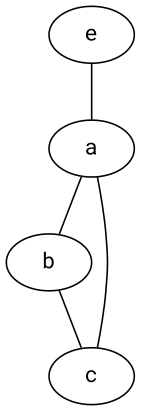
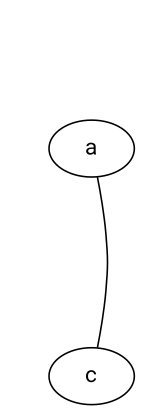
(92, 35) -> none
(49, 262) -> none
